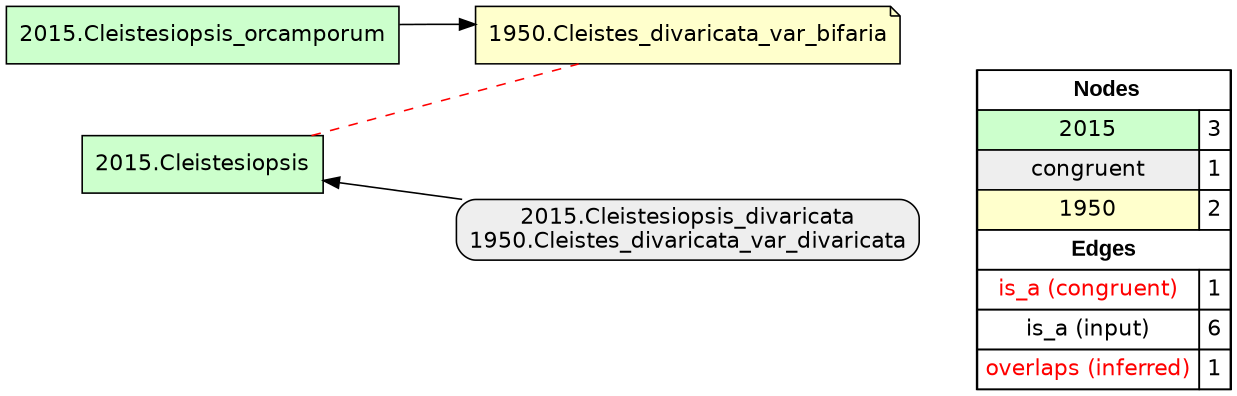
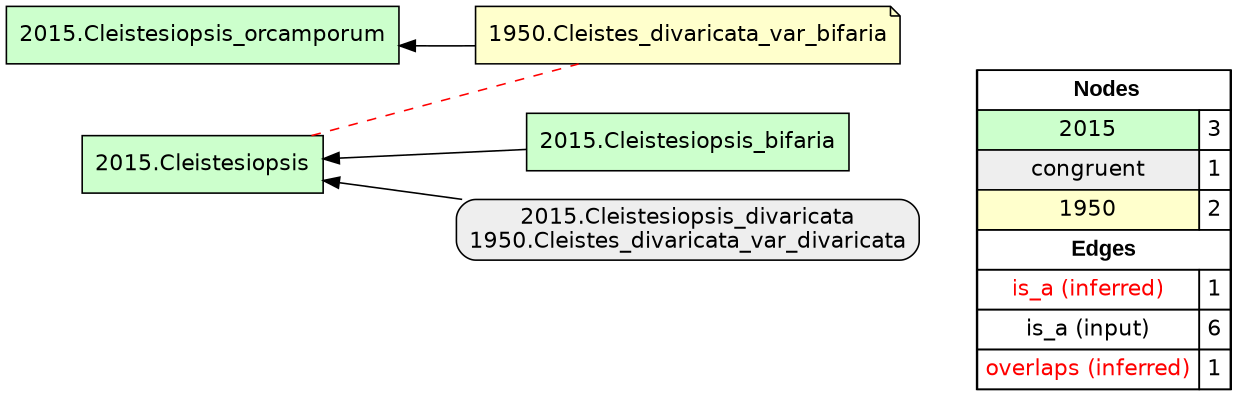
(429, 24) -> (445, 46)
none -> (688, 142)
(1088, 289) -> (1088, 289)
